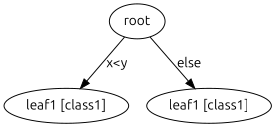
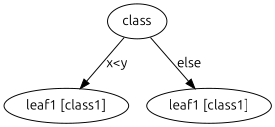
(137, 21) -> (137, 21)
